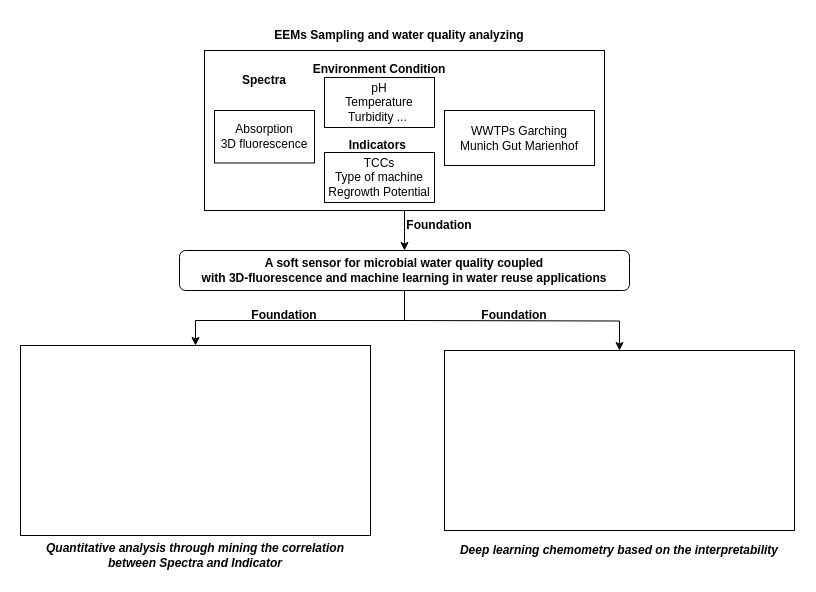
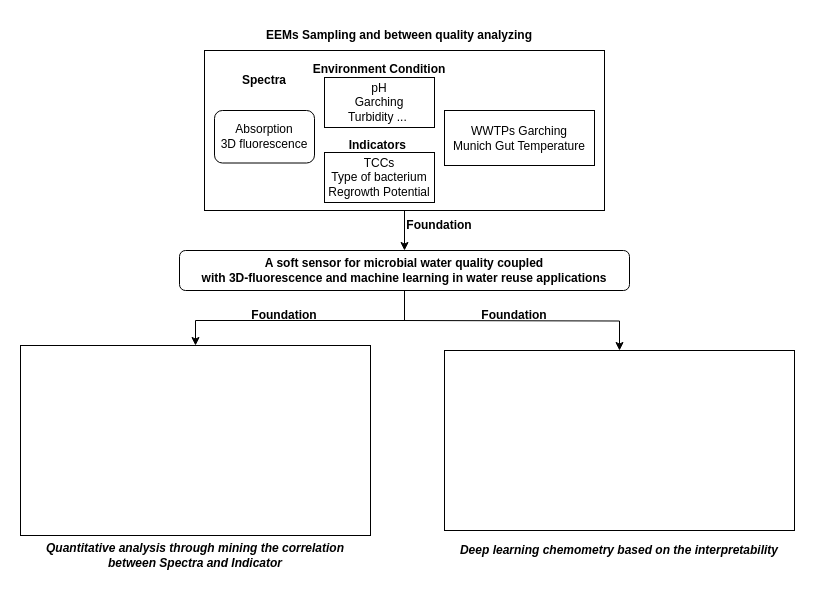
(400, 36) -> (400, 36)
(380, 103) -> (380, 103)
(265, 137) -> (265, 137)
(520, 139) -> (520, 139)
(380, 178) -> (380, 178)
